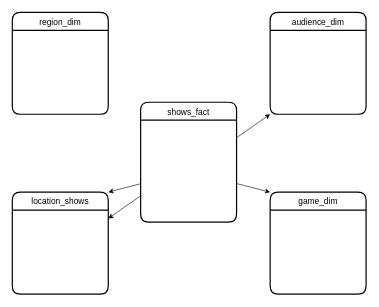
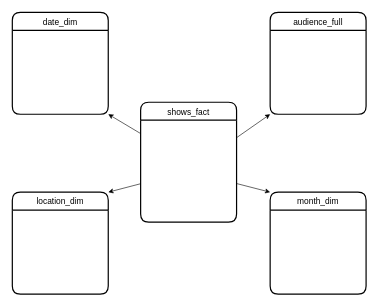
(60, 22) -> (60, 22)
(318, 22) -> (318, 22)
(60, 202) -> (60, 202)
(318, 202) -> (318, 202)
(125, 207) -> (125, 124)
